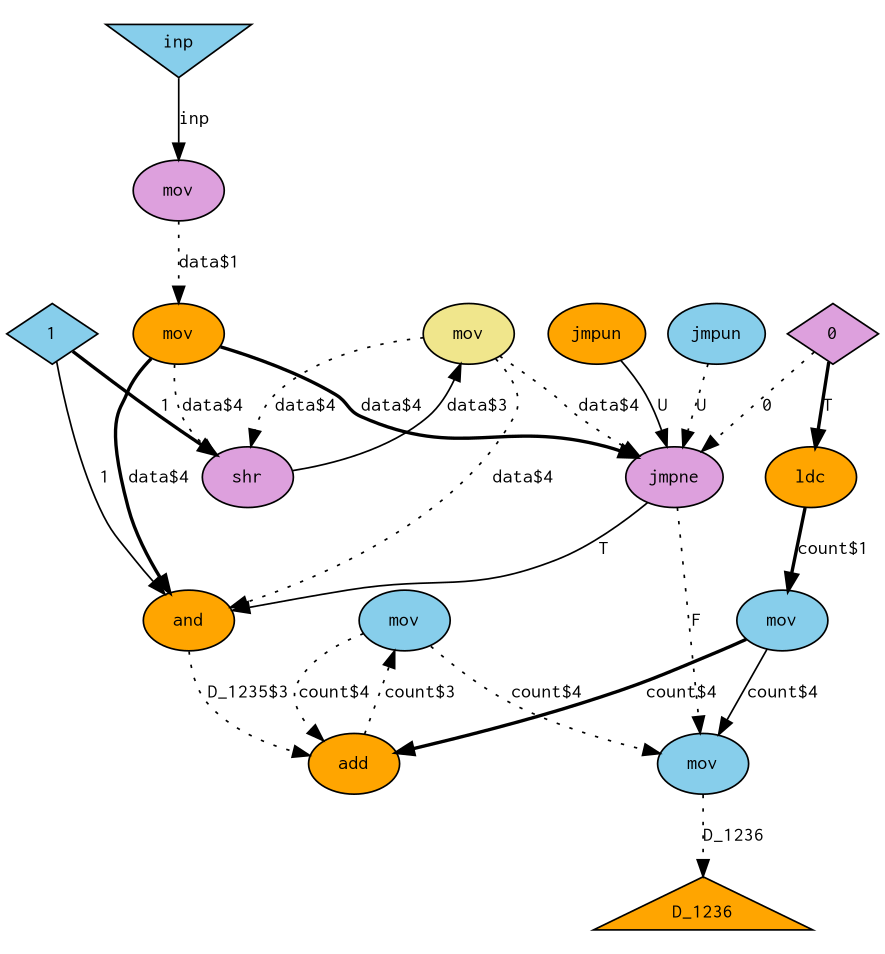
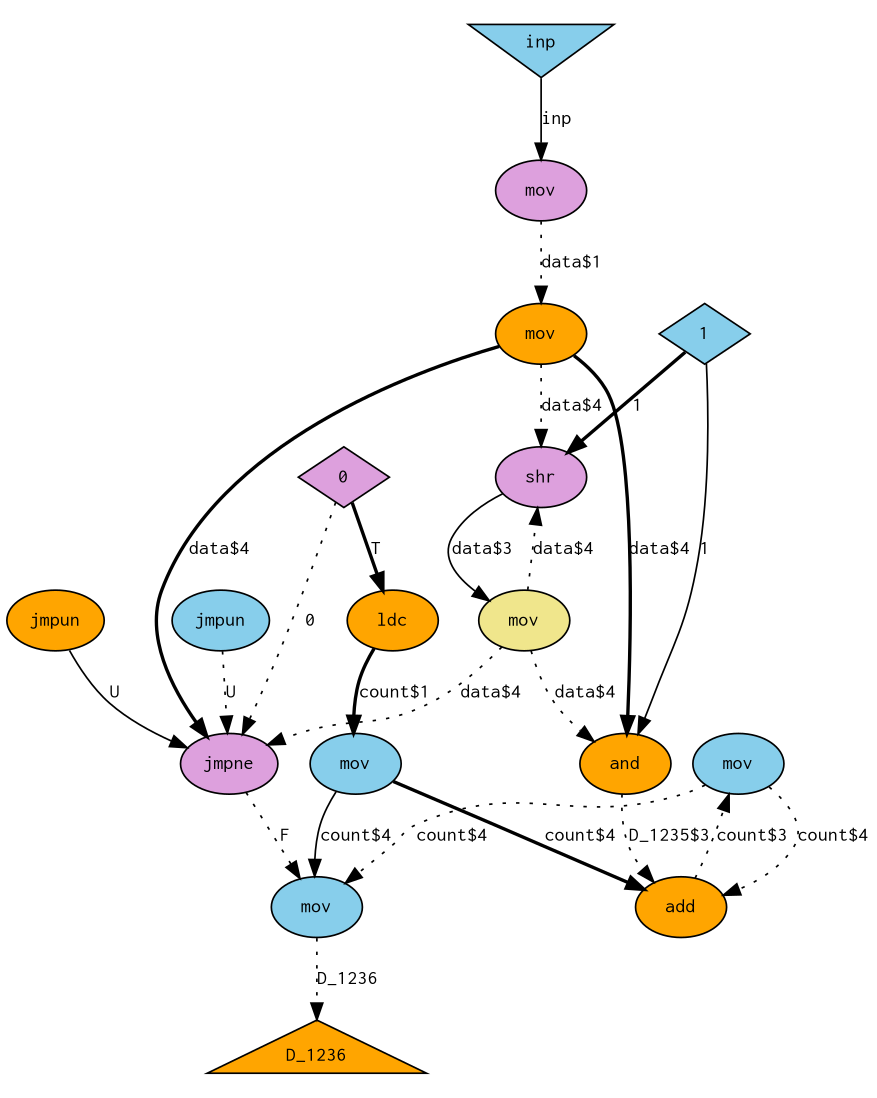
(458, 582) -> none
